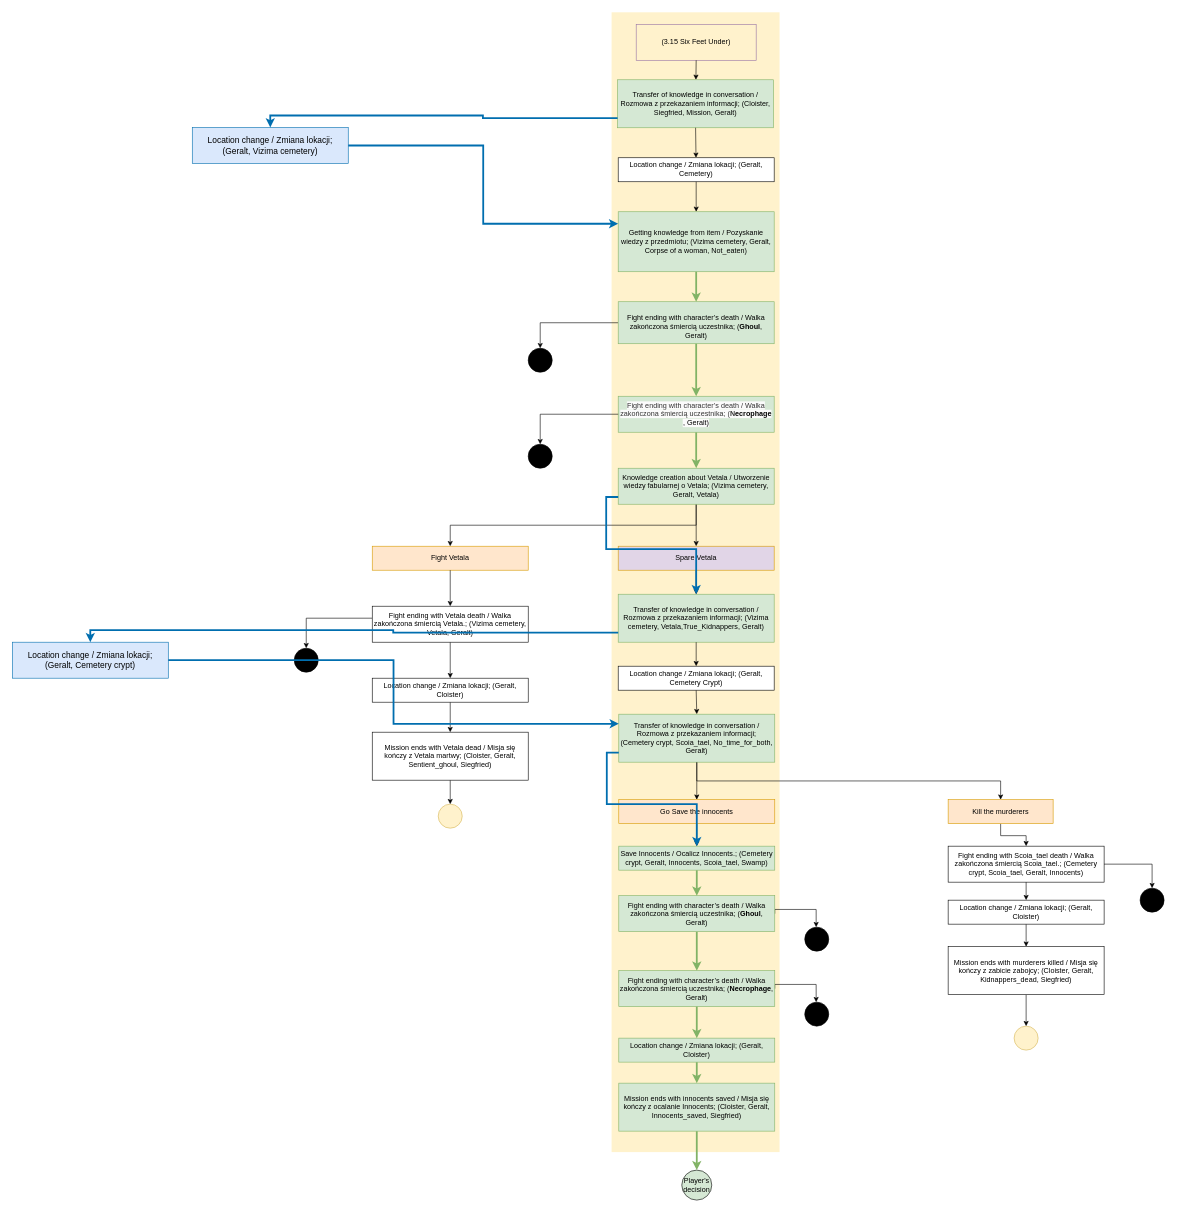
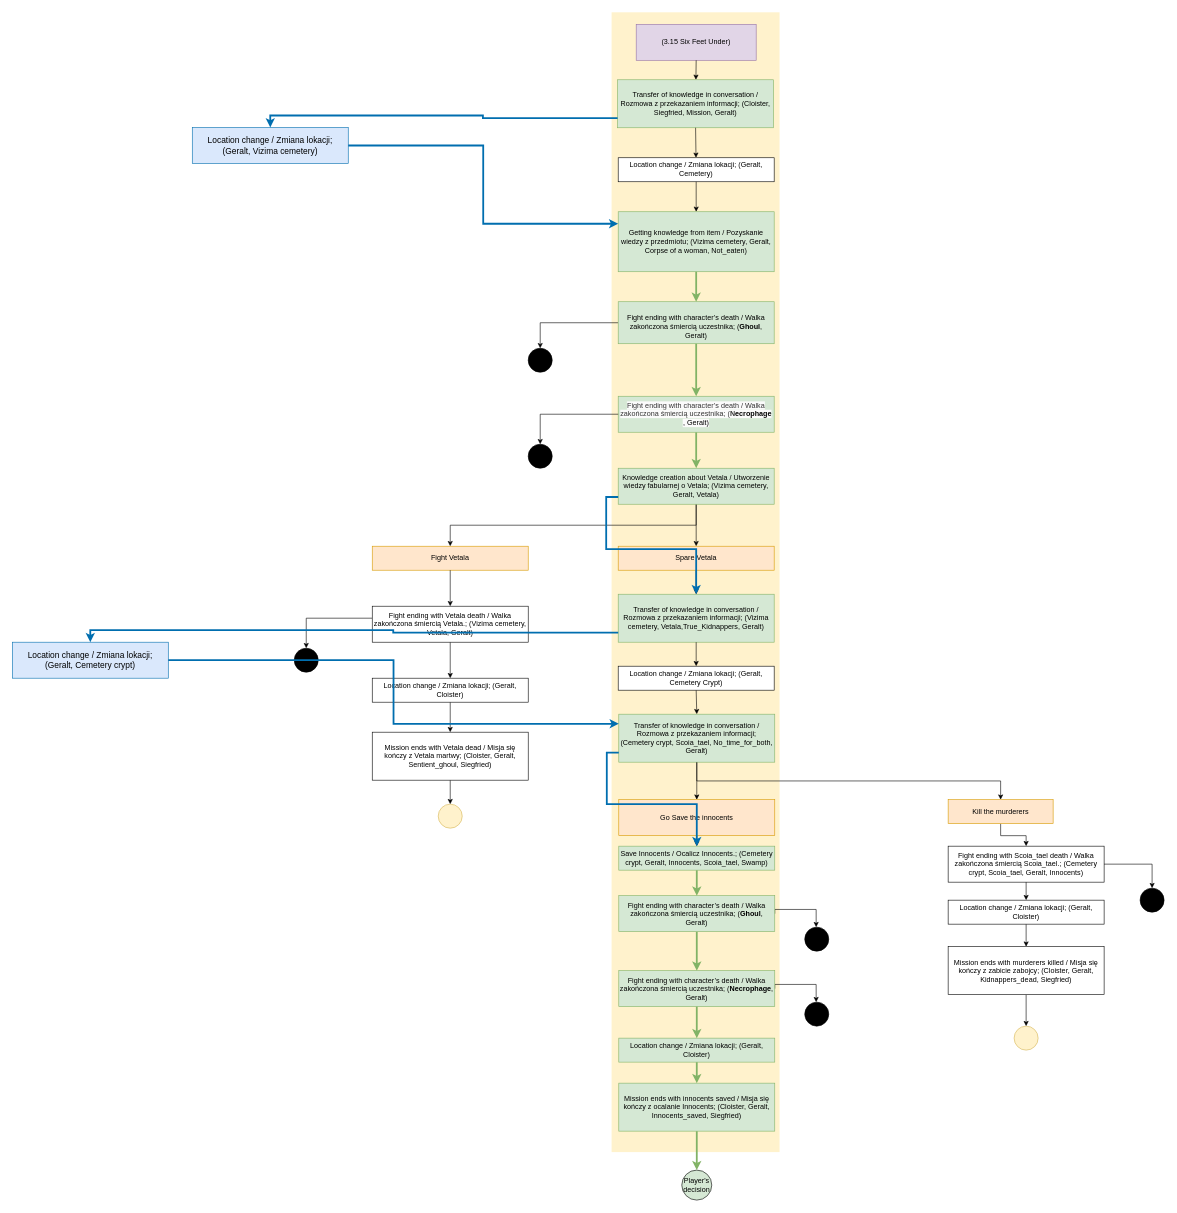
(696, 42) -> (696, 42)
(696, 558) -> (696, 558)
(697, 812) -> (697, 818)
